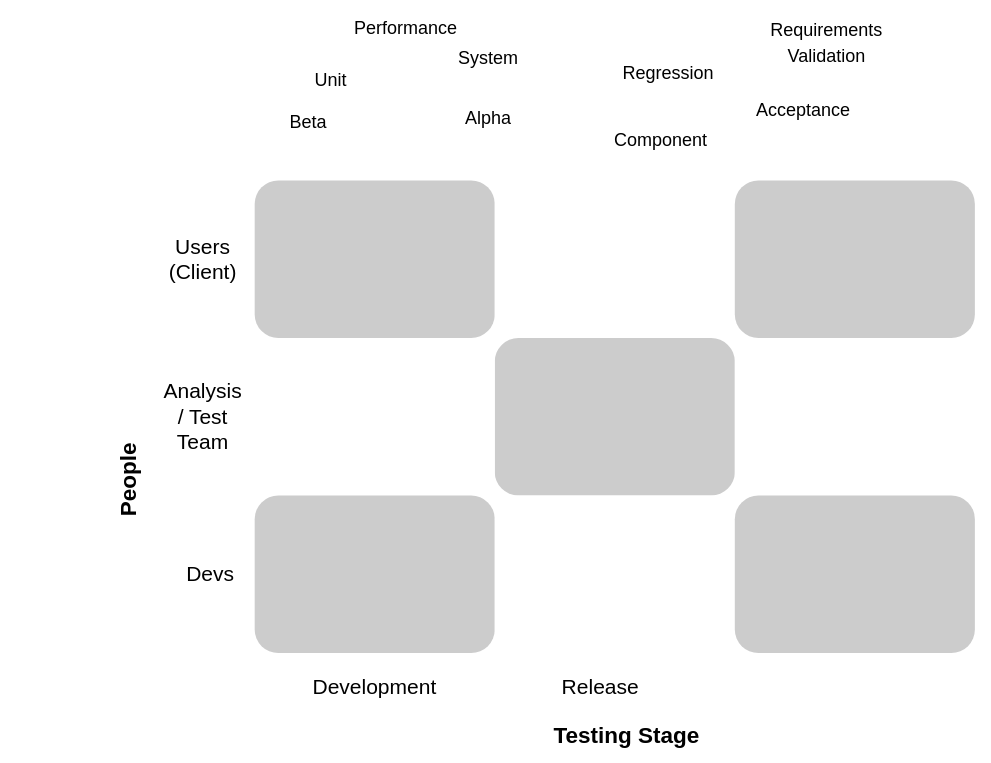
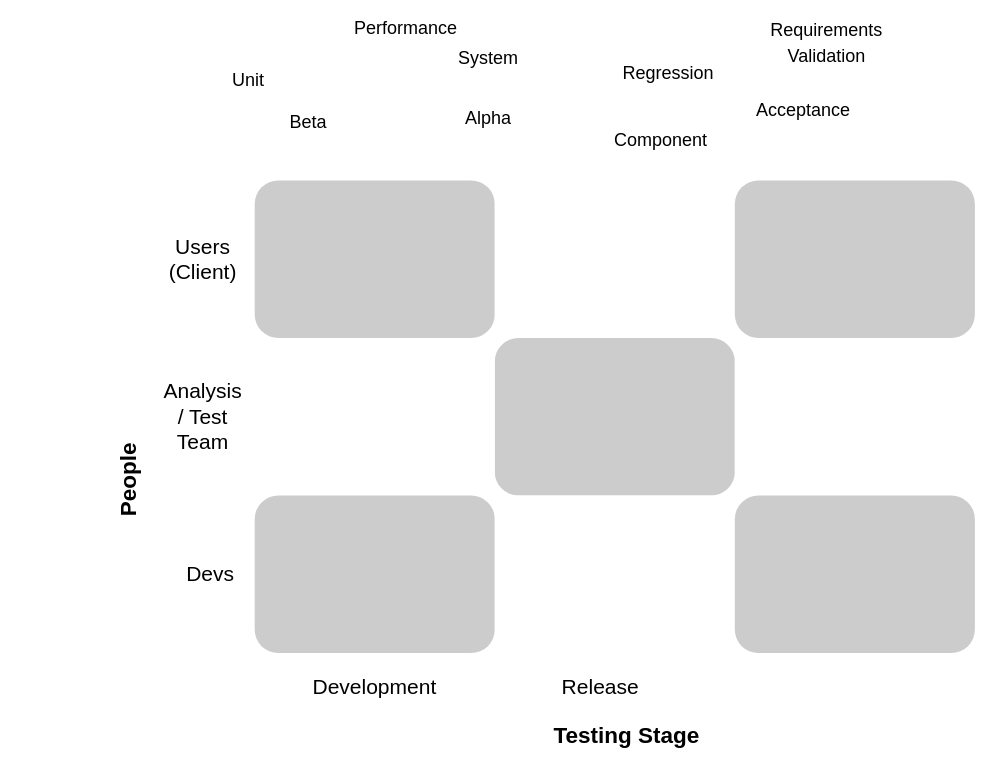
(331, 79) -> (248, 79)
